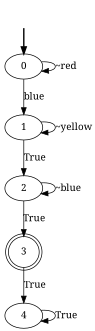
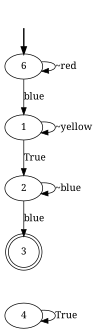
(24, 66) -> (24, 66)
(34, 219) -> (34, 219)
(24, 282) -> none
